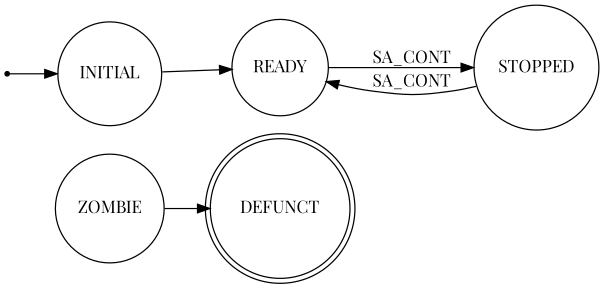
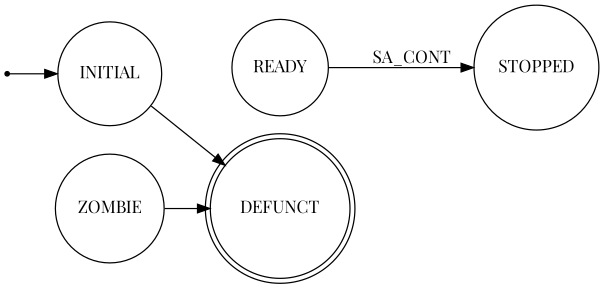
(191, 71) -> (183, 132)
(407, 94) -> none
